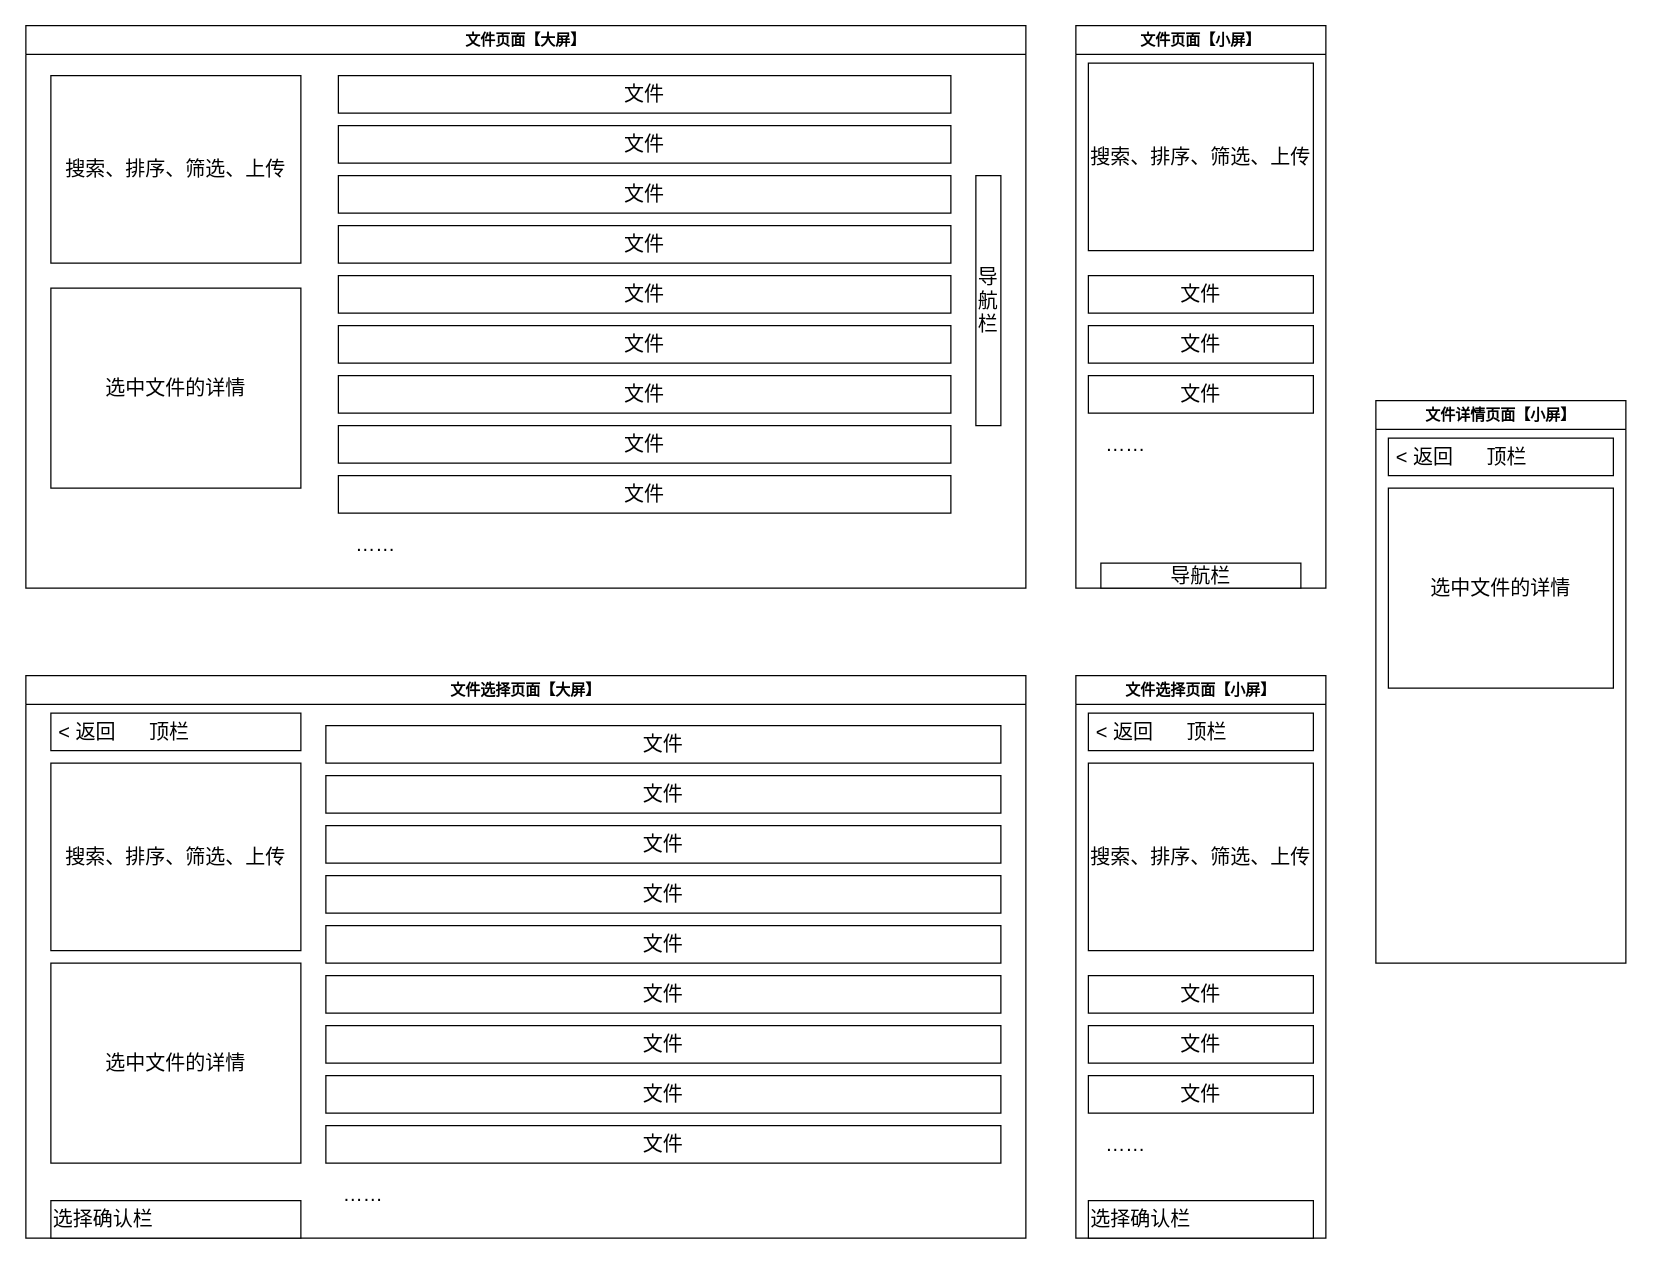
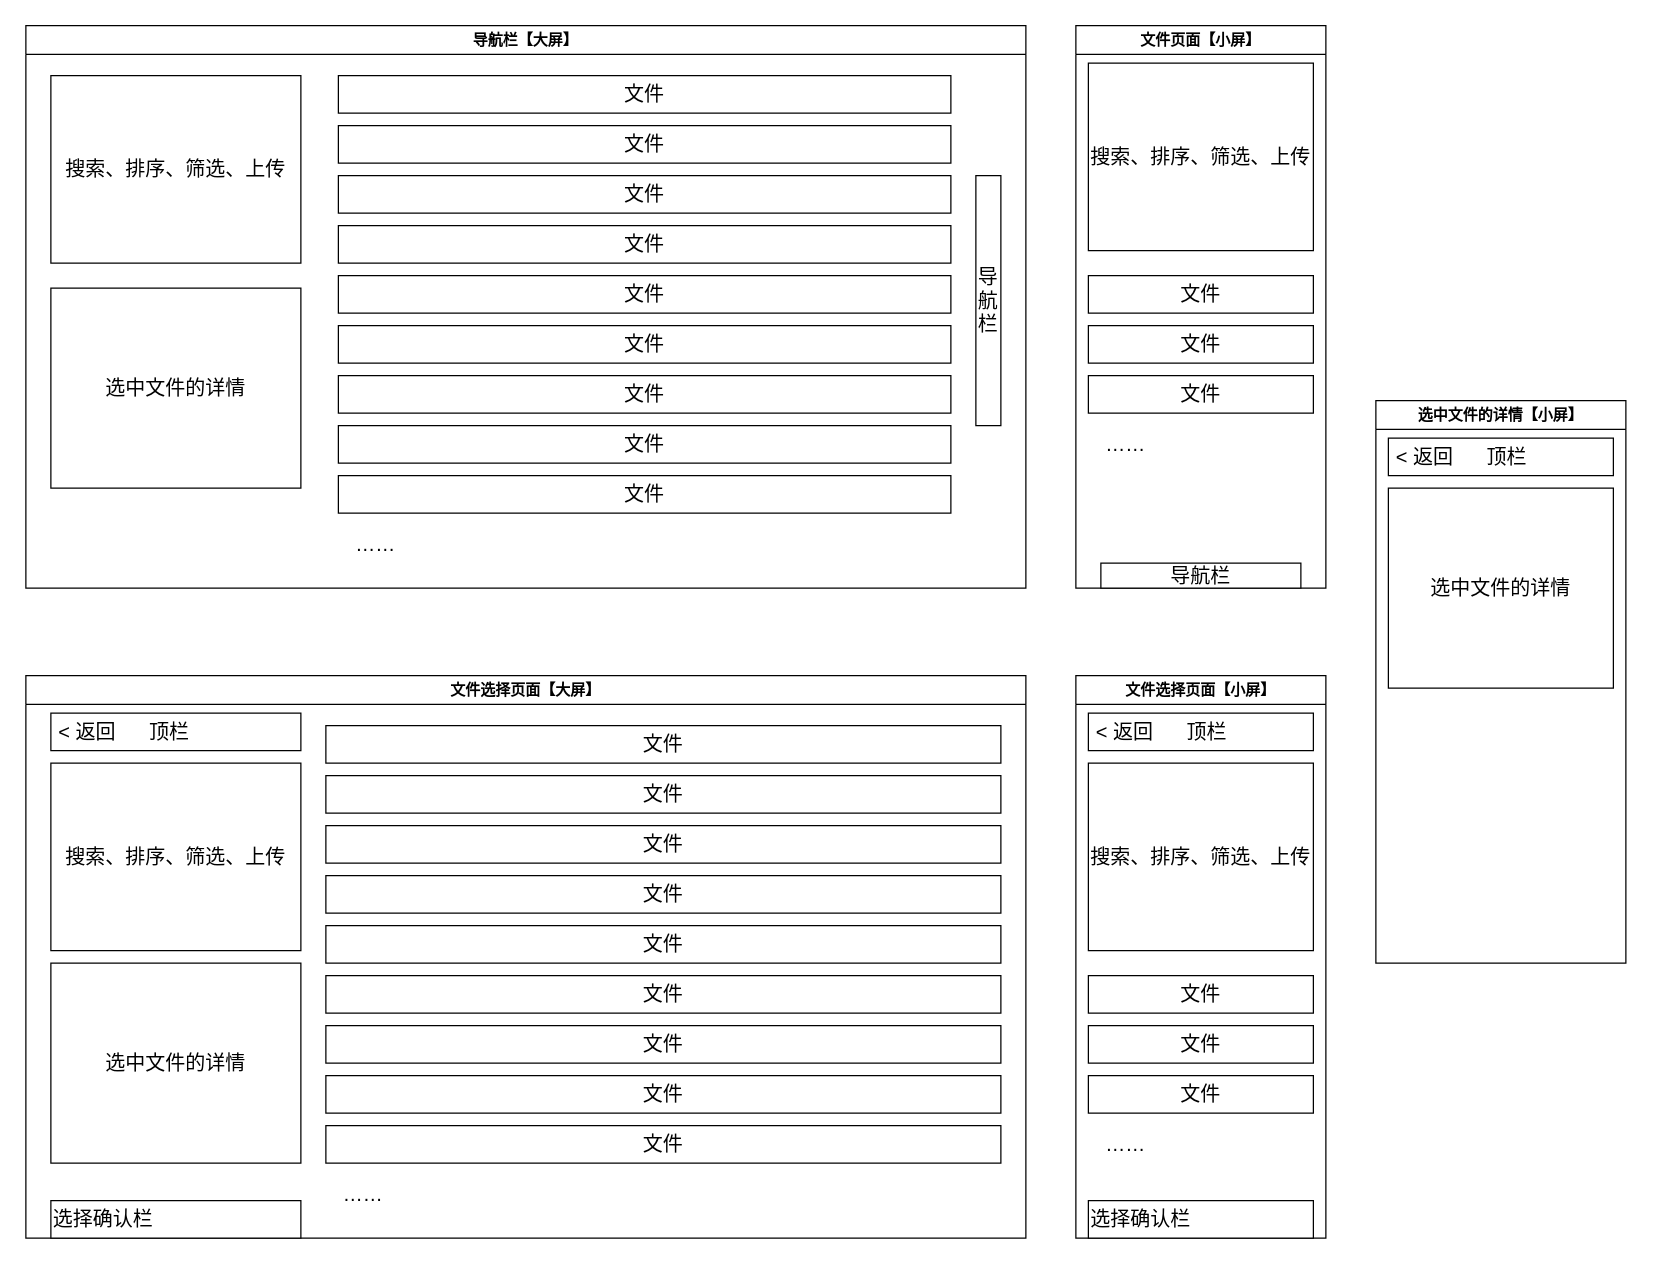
(526, 41) -> (526, 41)
(1501, 416) -> (1501, 416)
